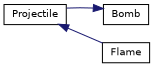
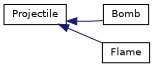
(80, 8) -> (90, 21)
